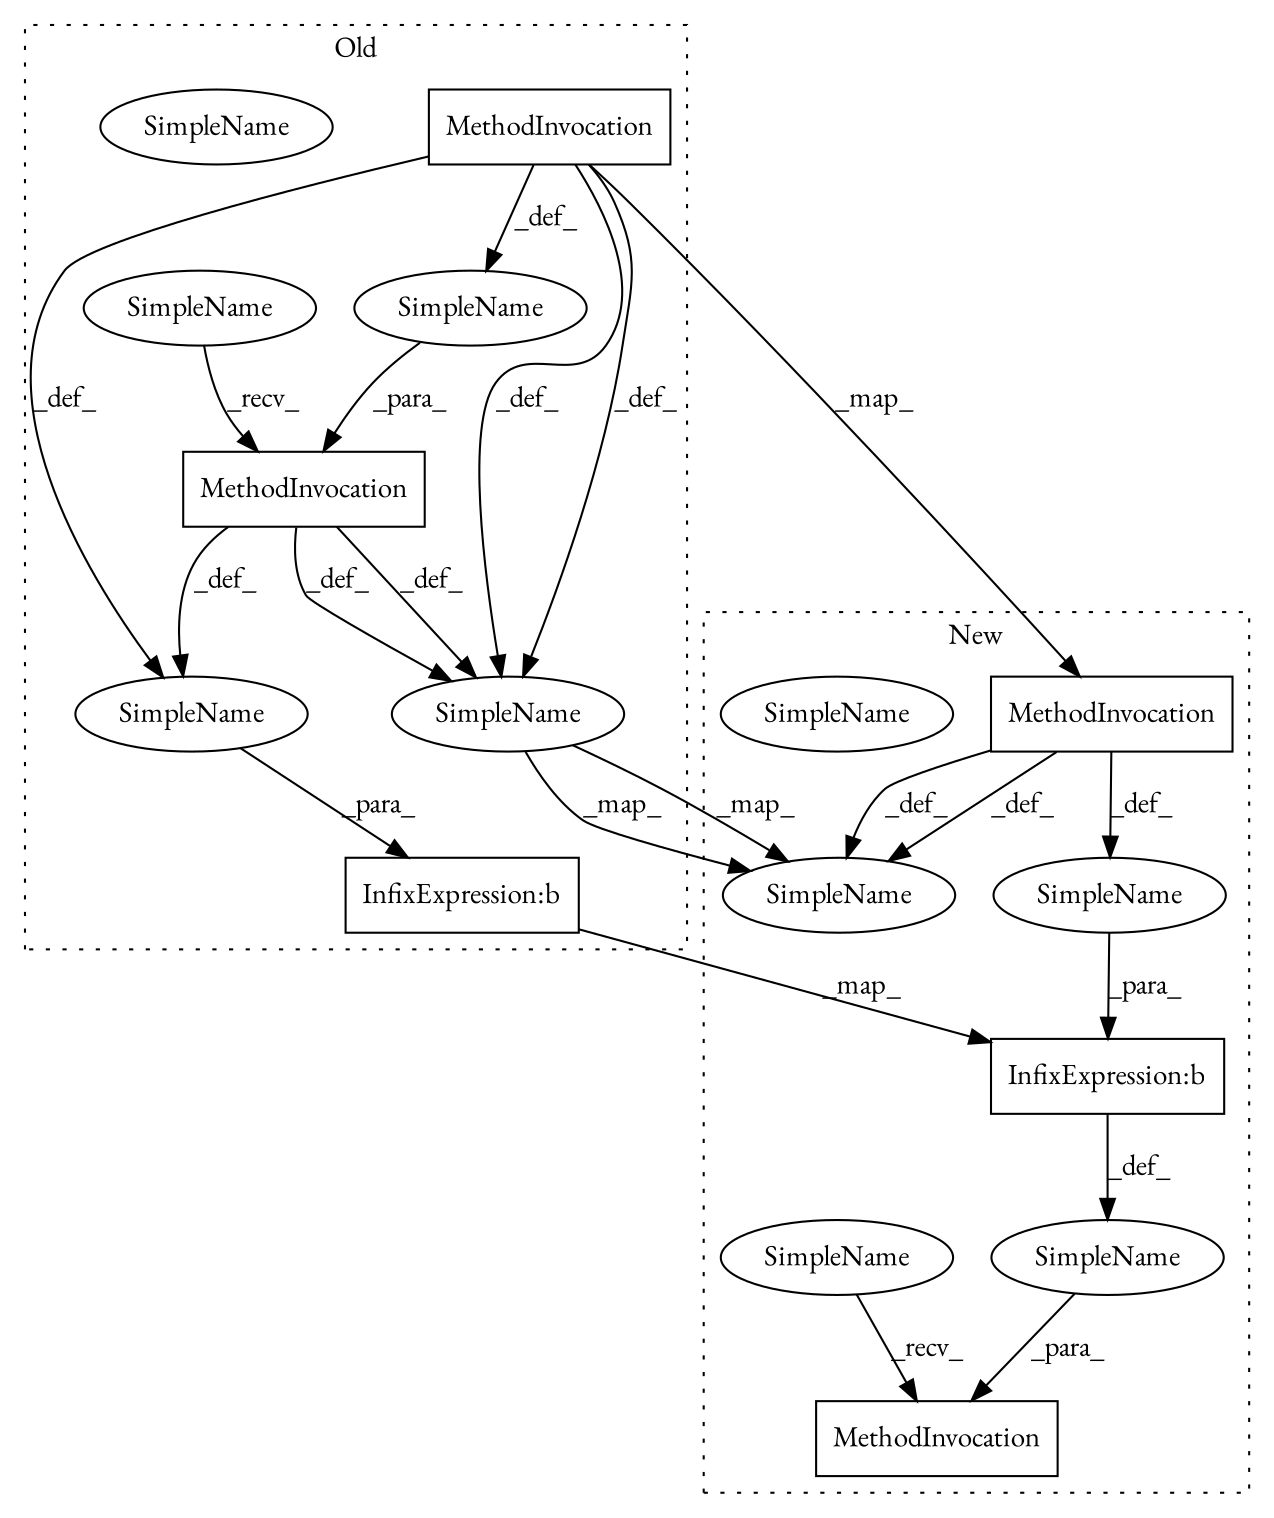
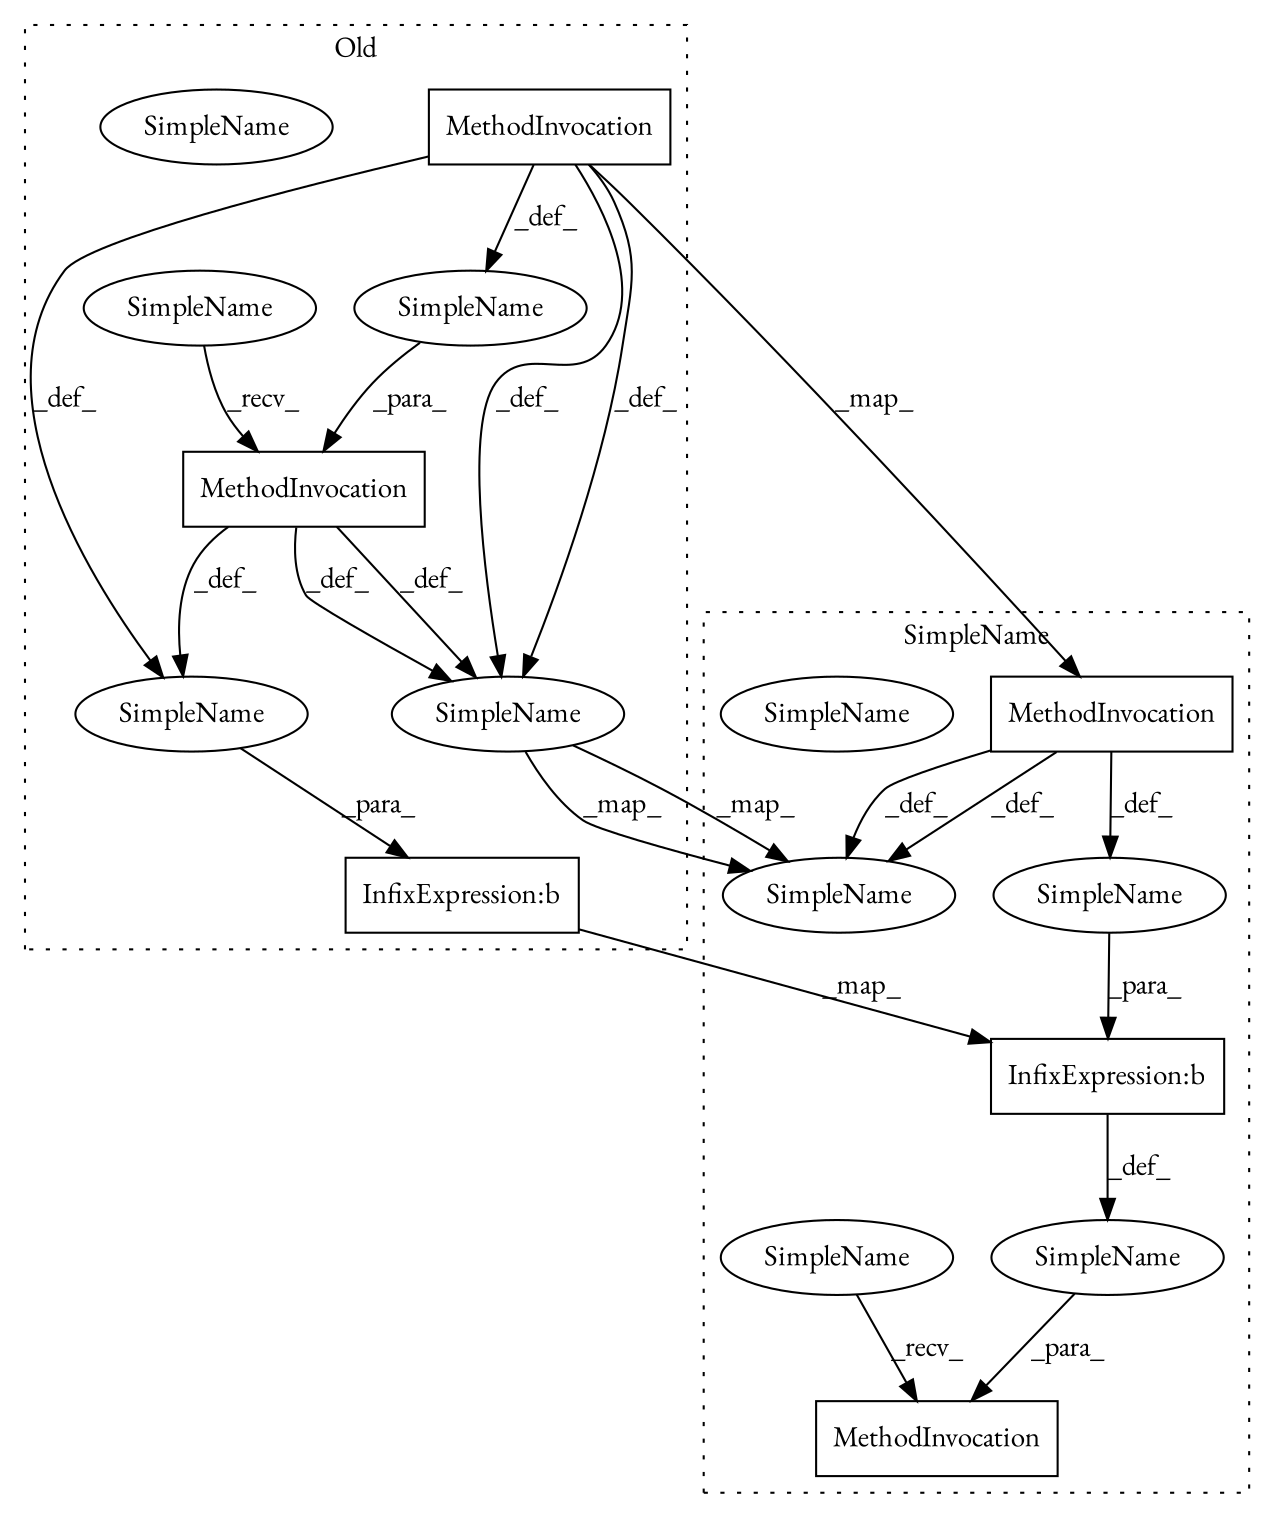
(976, 636) -> (976, 636)
